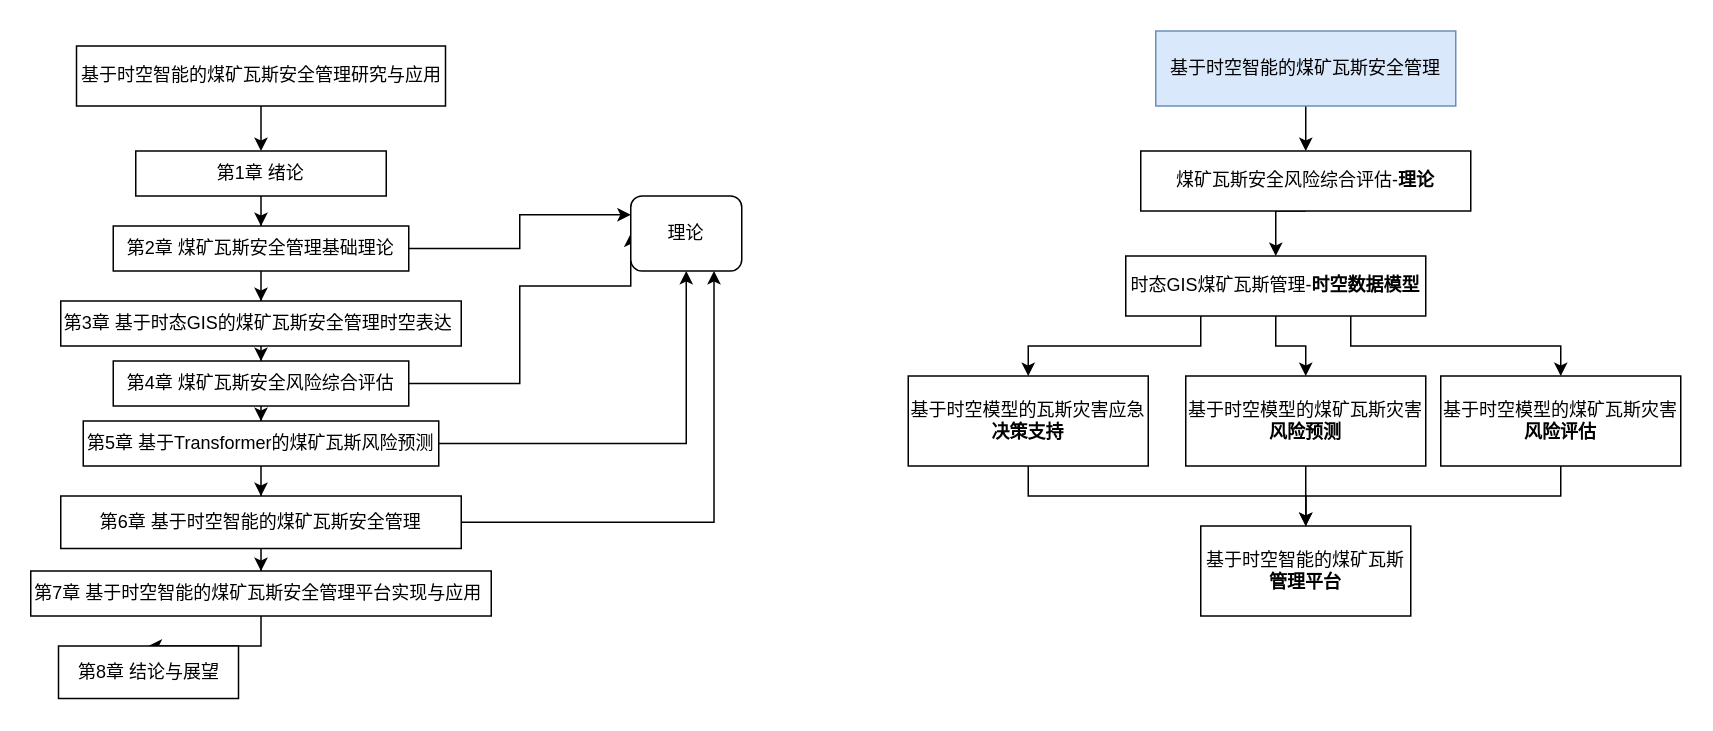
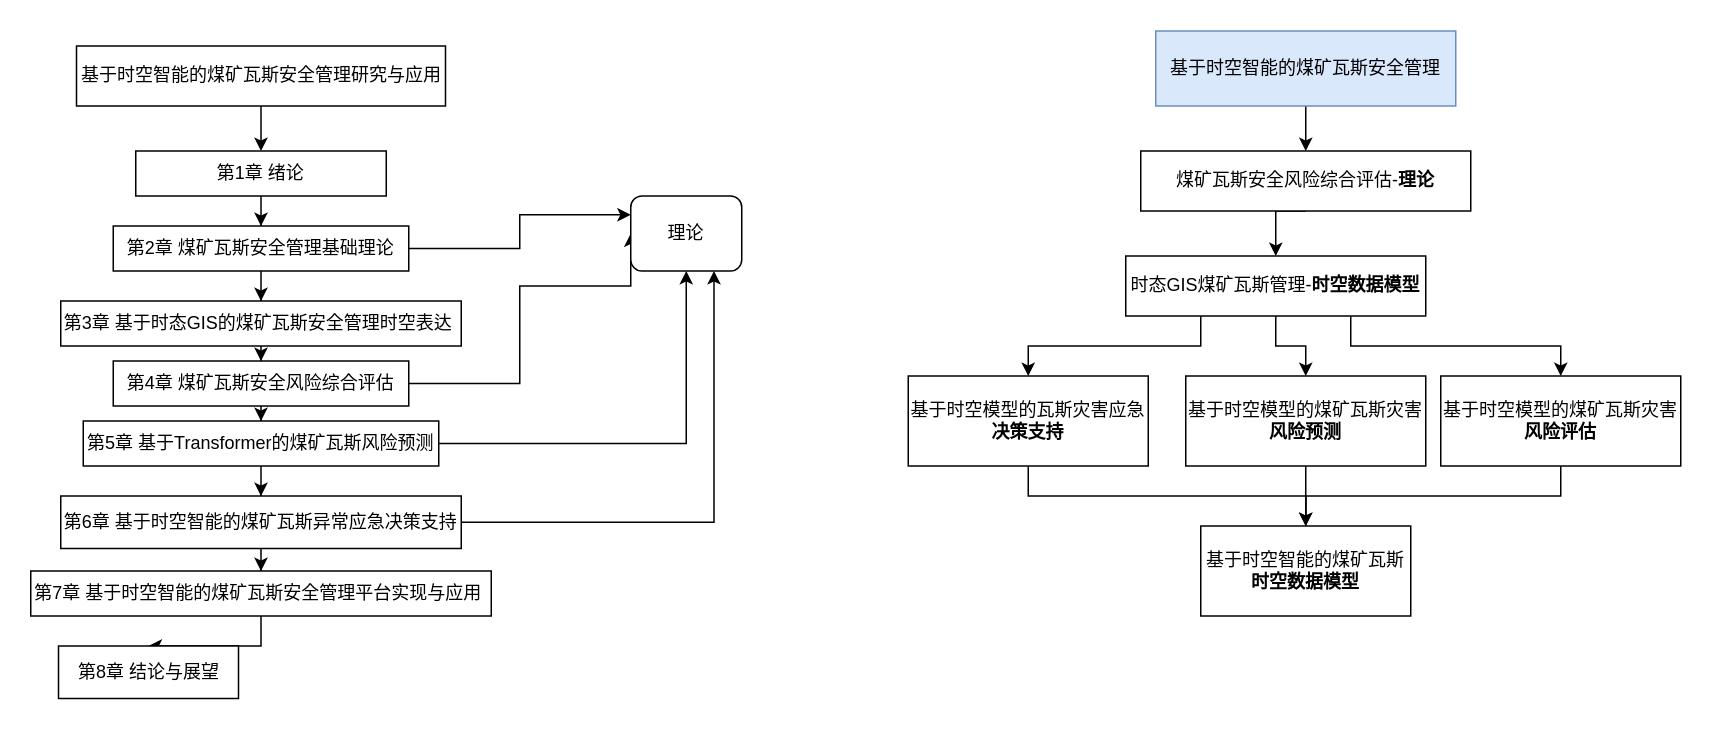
(261, 523) -> (261, 523)
(1306, 571) -> (1306, 571)
